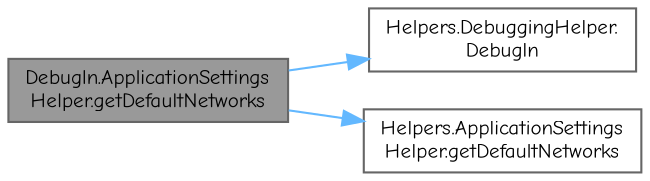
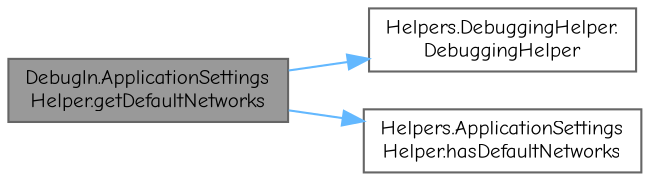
(503, 40) -> (503, 40)
(503, 141) -> (503, 141)
